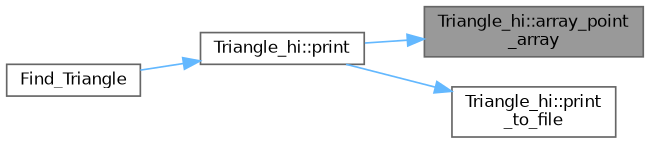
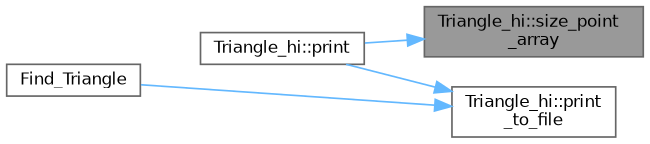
(534, 32) -> (534, 32)
(162, 67) -> (288, 95)
